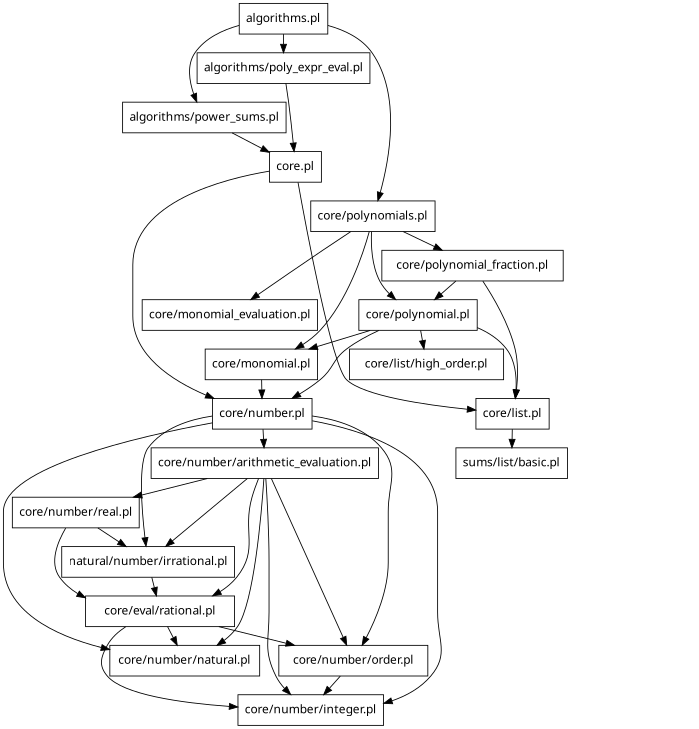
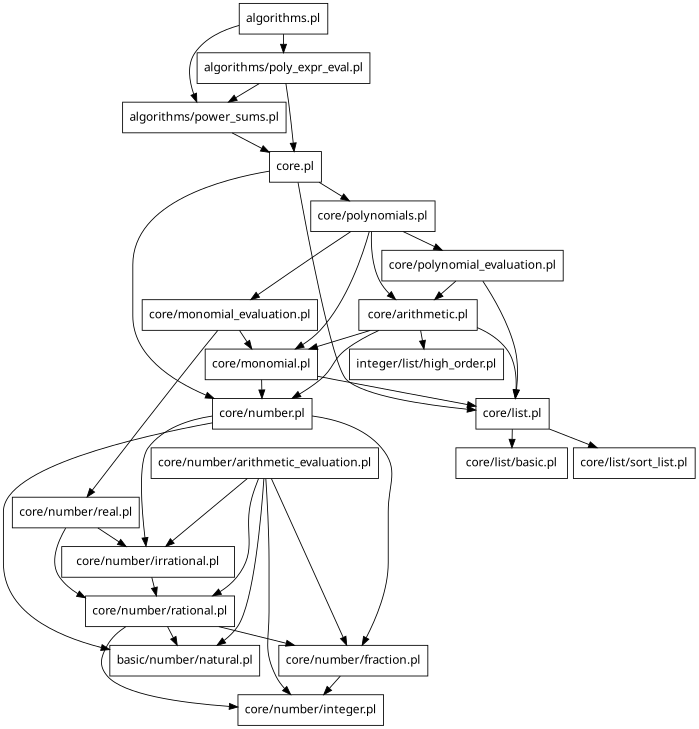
none -> (248, 91)
(388, 95) -> (331, 189)
(473, 266) -> (473, 266)
(418, 315) -> (418, 315)
none -> (243, 336)
(427, 364) -> (427, 364)
none -> (392, 391)
(263, 434) -> none
(512, 463) -> (512, 463)
none -> (634, 463)
(174, 487) -> (155, 410)
(438, 535) -> none
(148, 562) -> (148, 562)
(160, 611) -> (160, 611)
(185, 661) -> (185, 661)
(353, 661) -> (353, 661)
